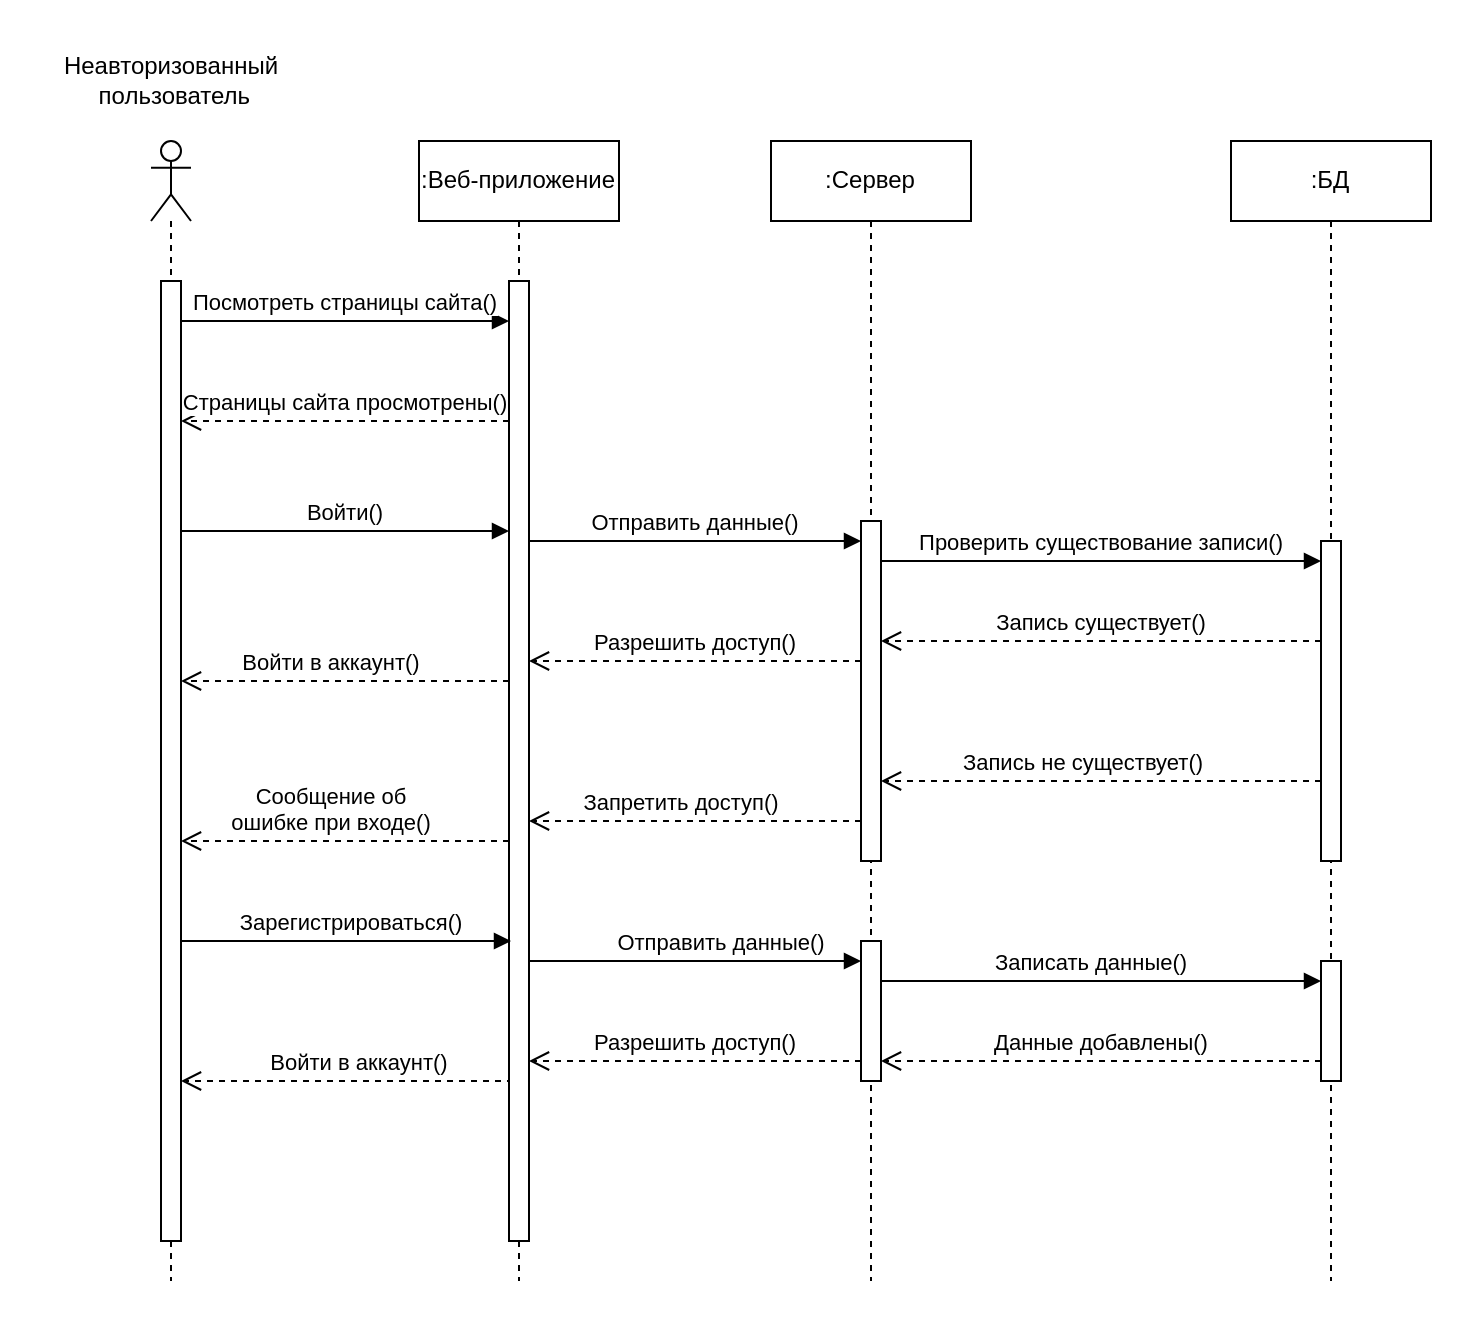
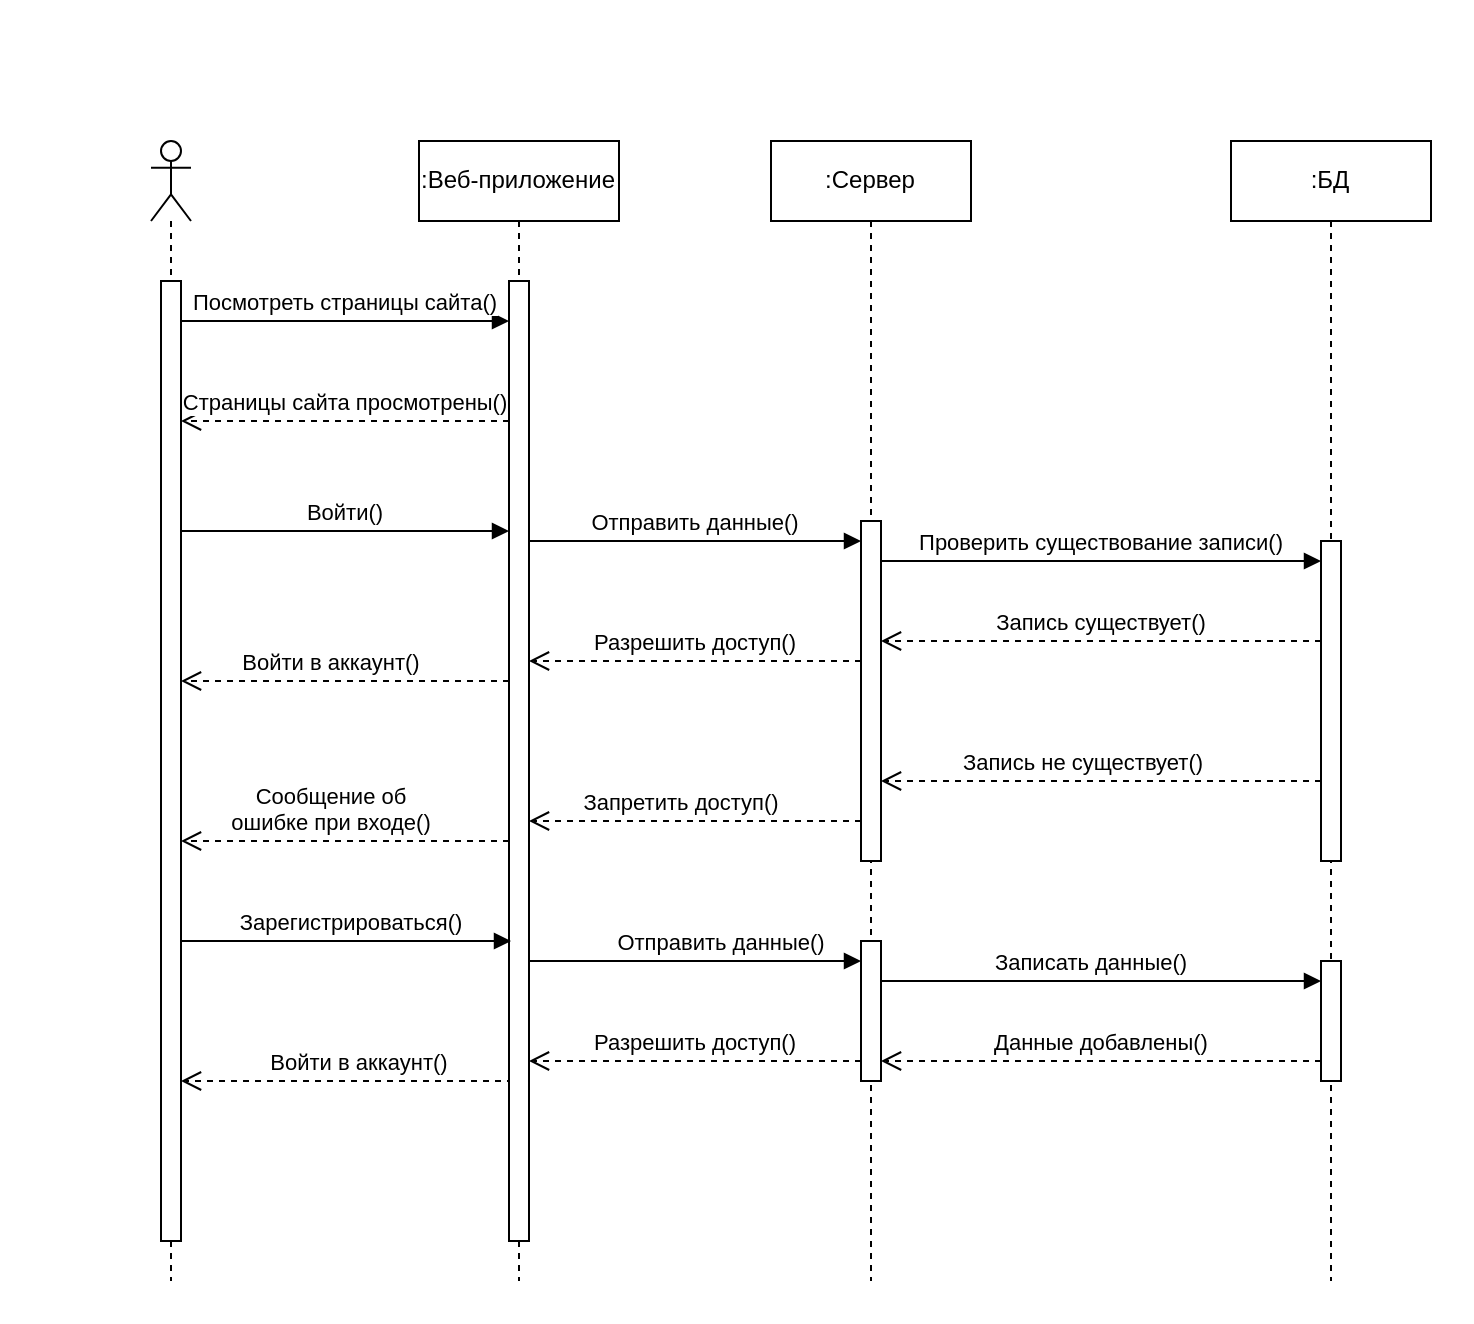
(171, 81) -> none
